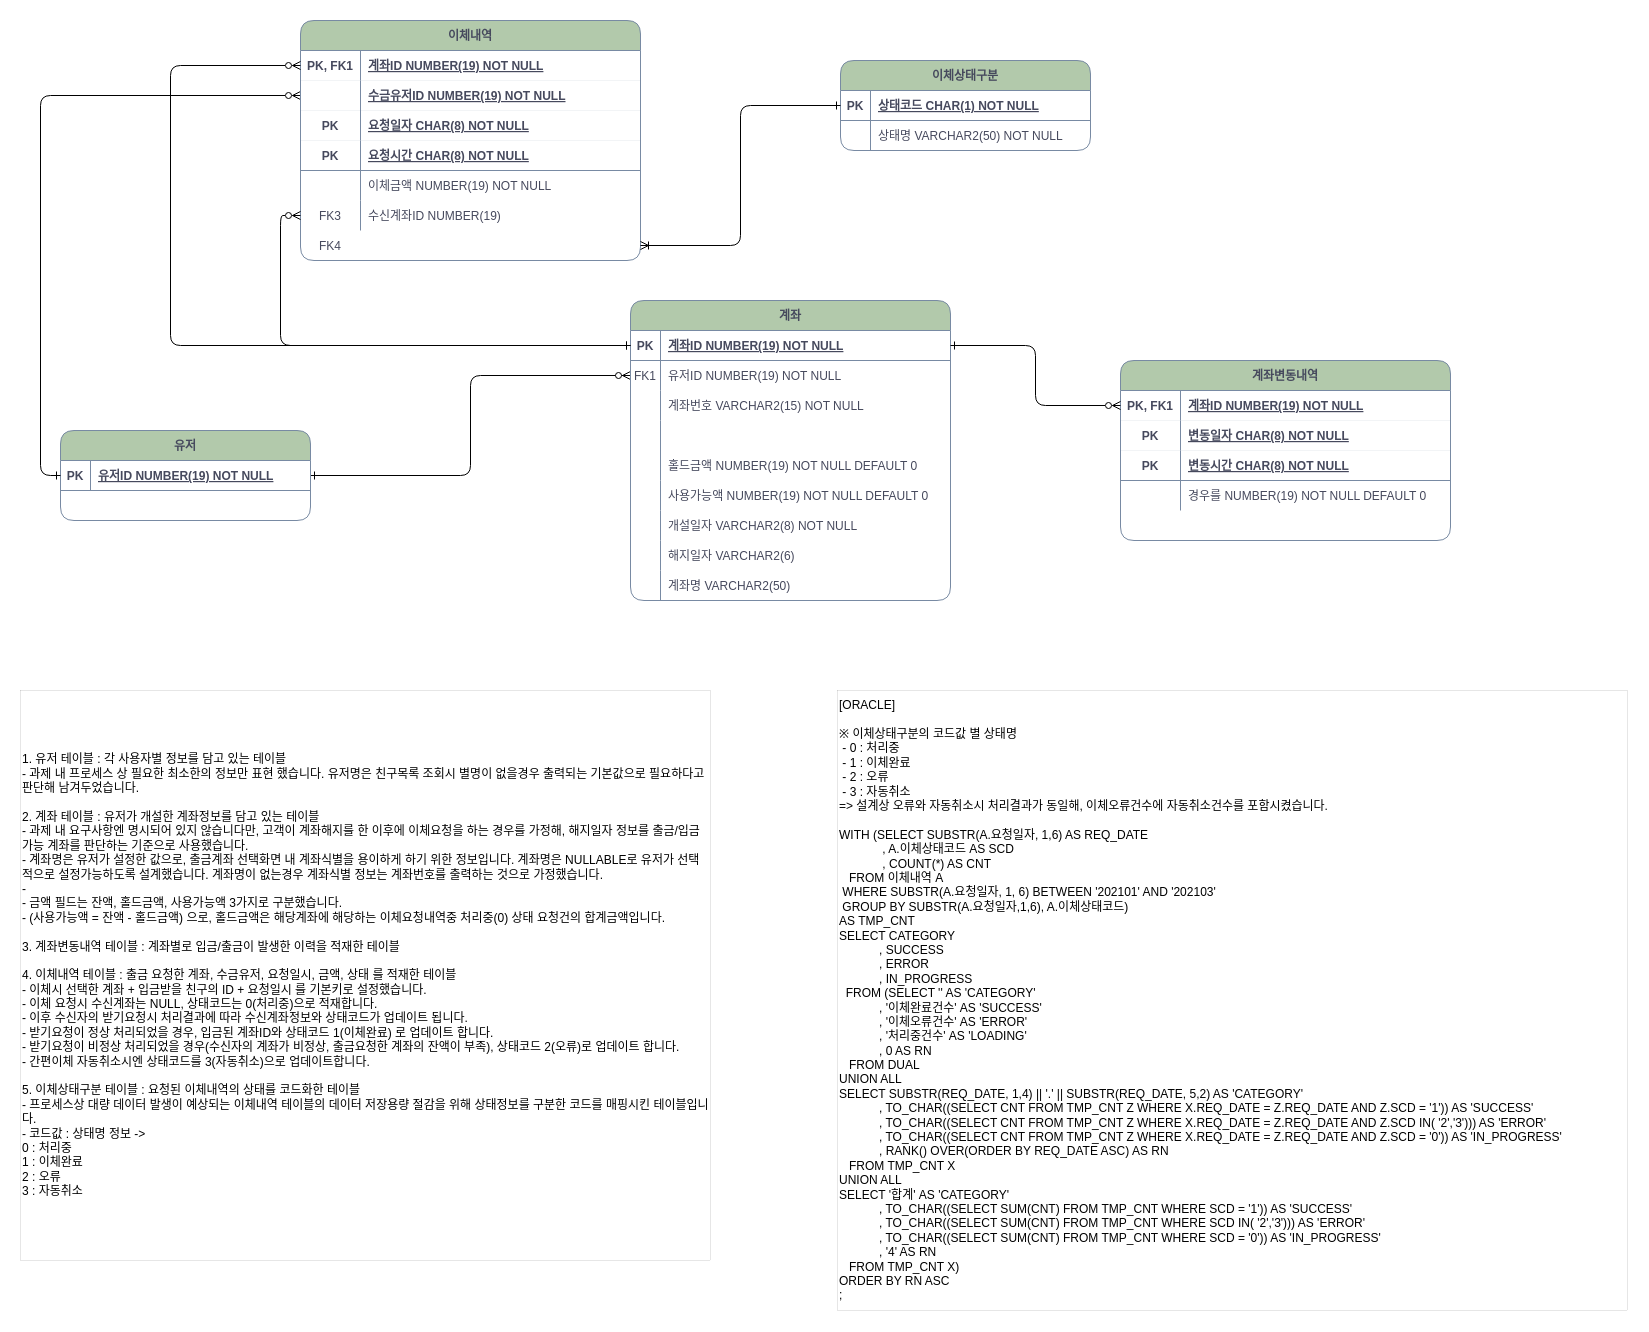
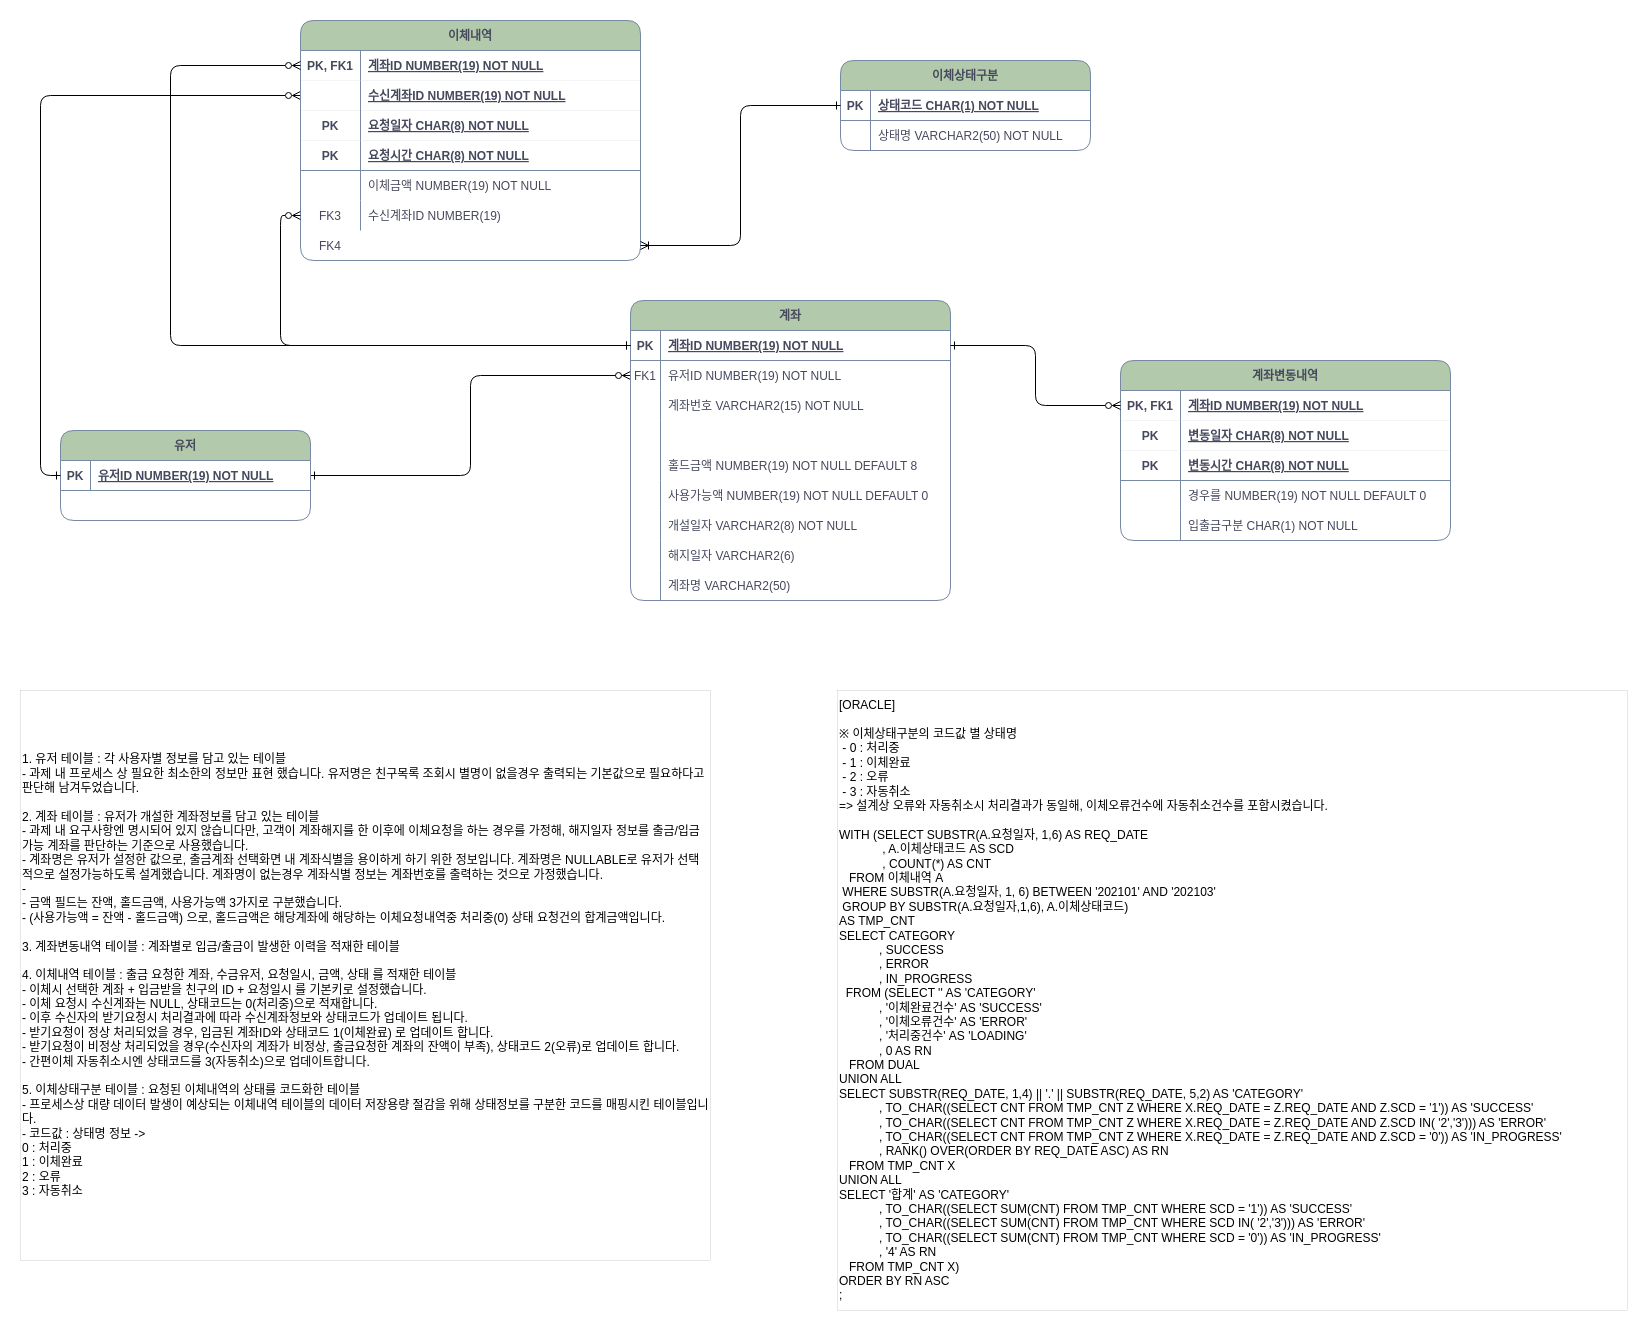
(461, 96) -> (461, 96)
(785, 466) -> (785, 466)
none -> (1316, 526)
